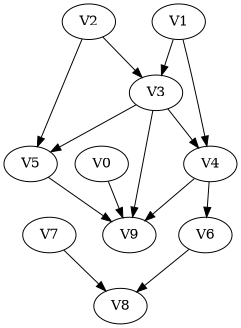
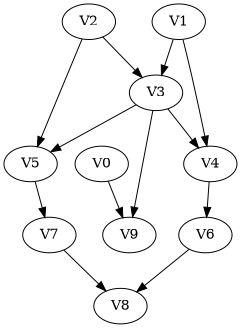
(76, 196) -> (39, 195)
(174, 196) -> none
